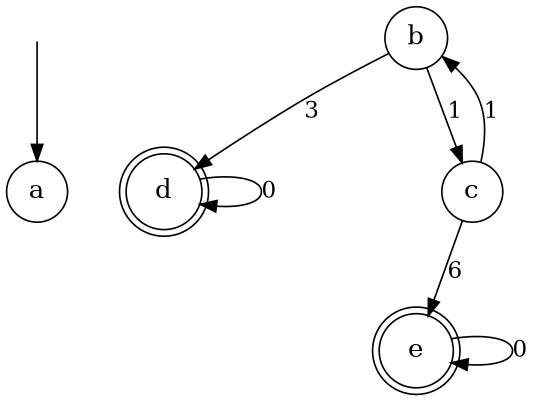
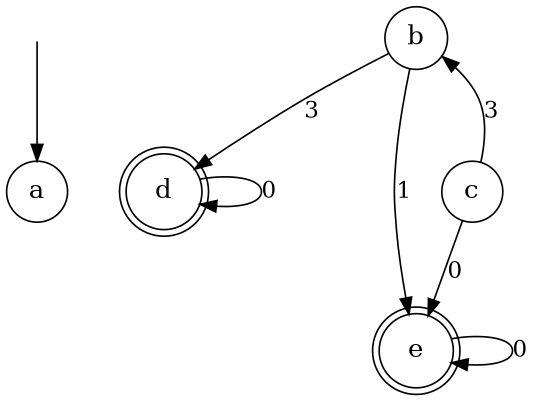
(442, 108) -> (394, 183)
(492, 112) -> (492, 112)
(456, 272) -> (456, 272)
